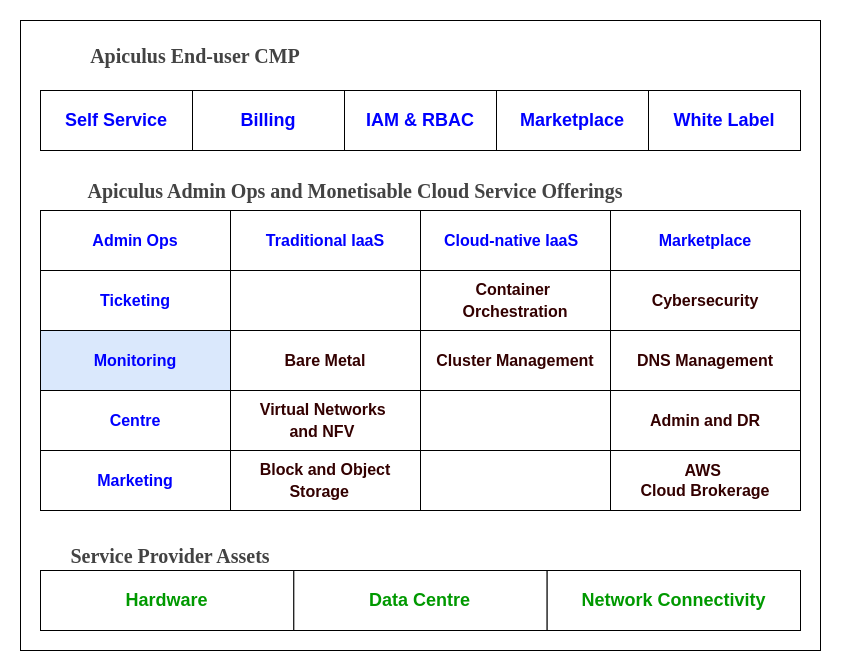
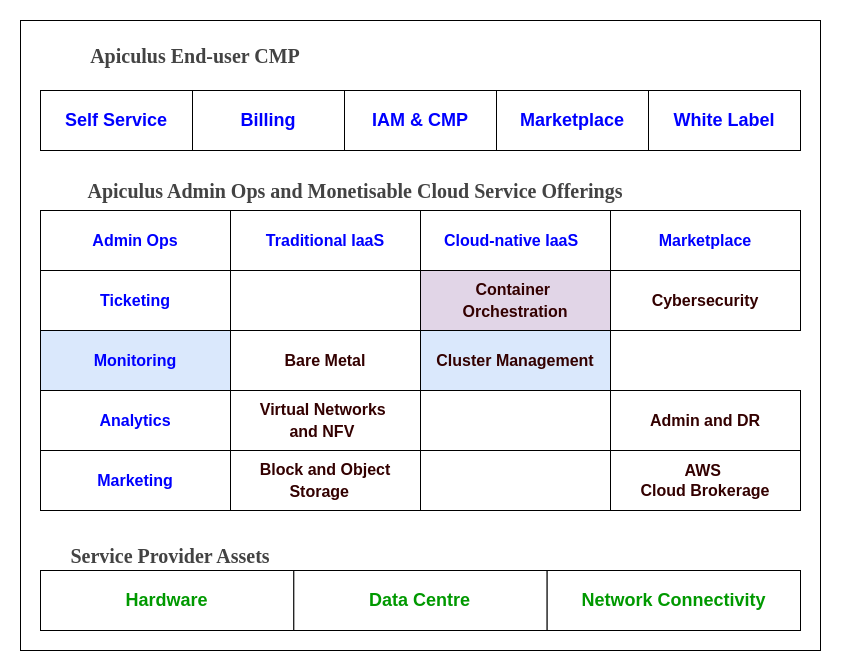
(421, 121) -> (421, 121)
(516, 301) -> (516, 301)
(516, 361) -> (516, 361)
(706, 361) -> none
(136, 421) -> (136, 421)
